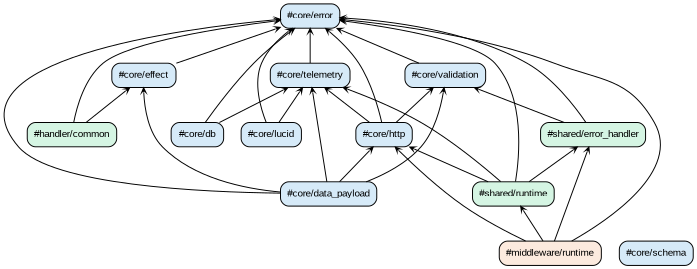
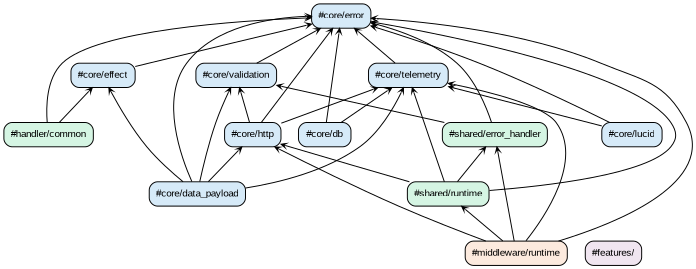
none -> (560, 131)
none -> (613, 253)
(656, 253) -> none
